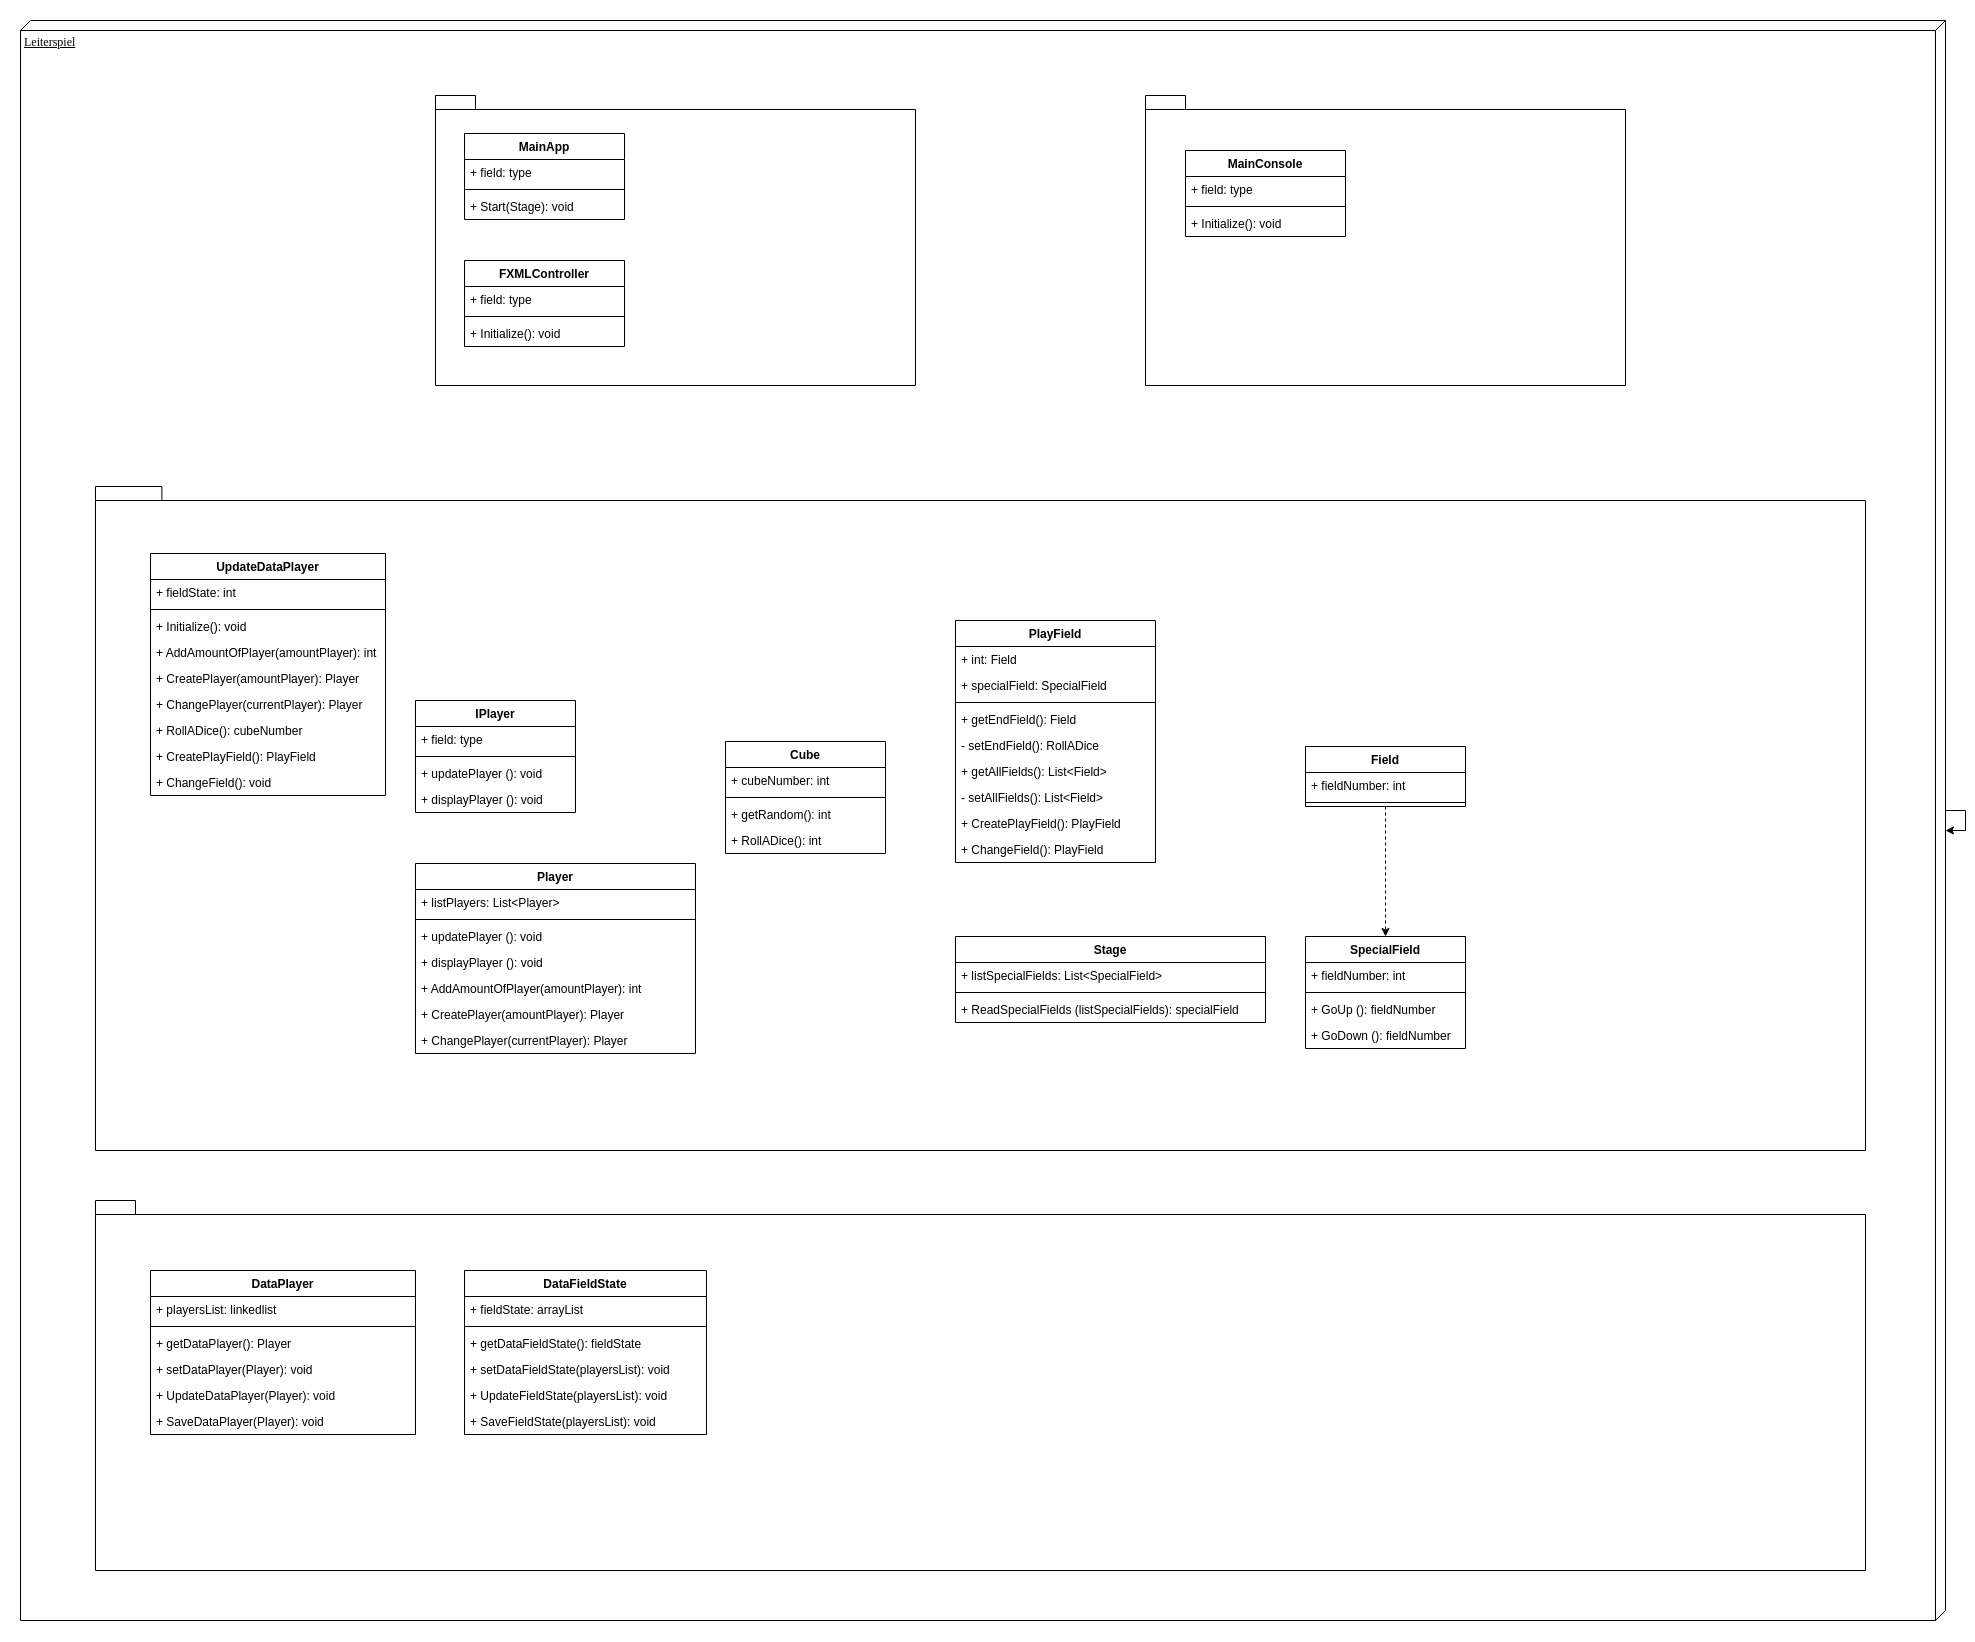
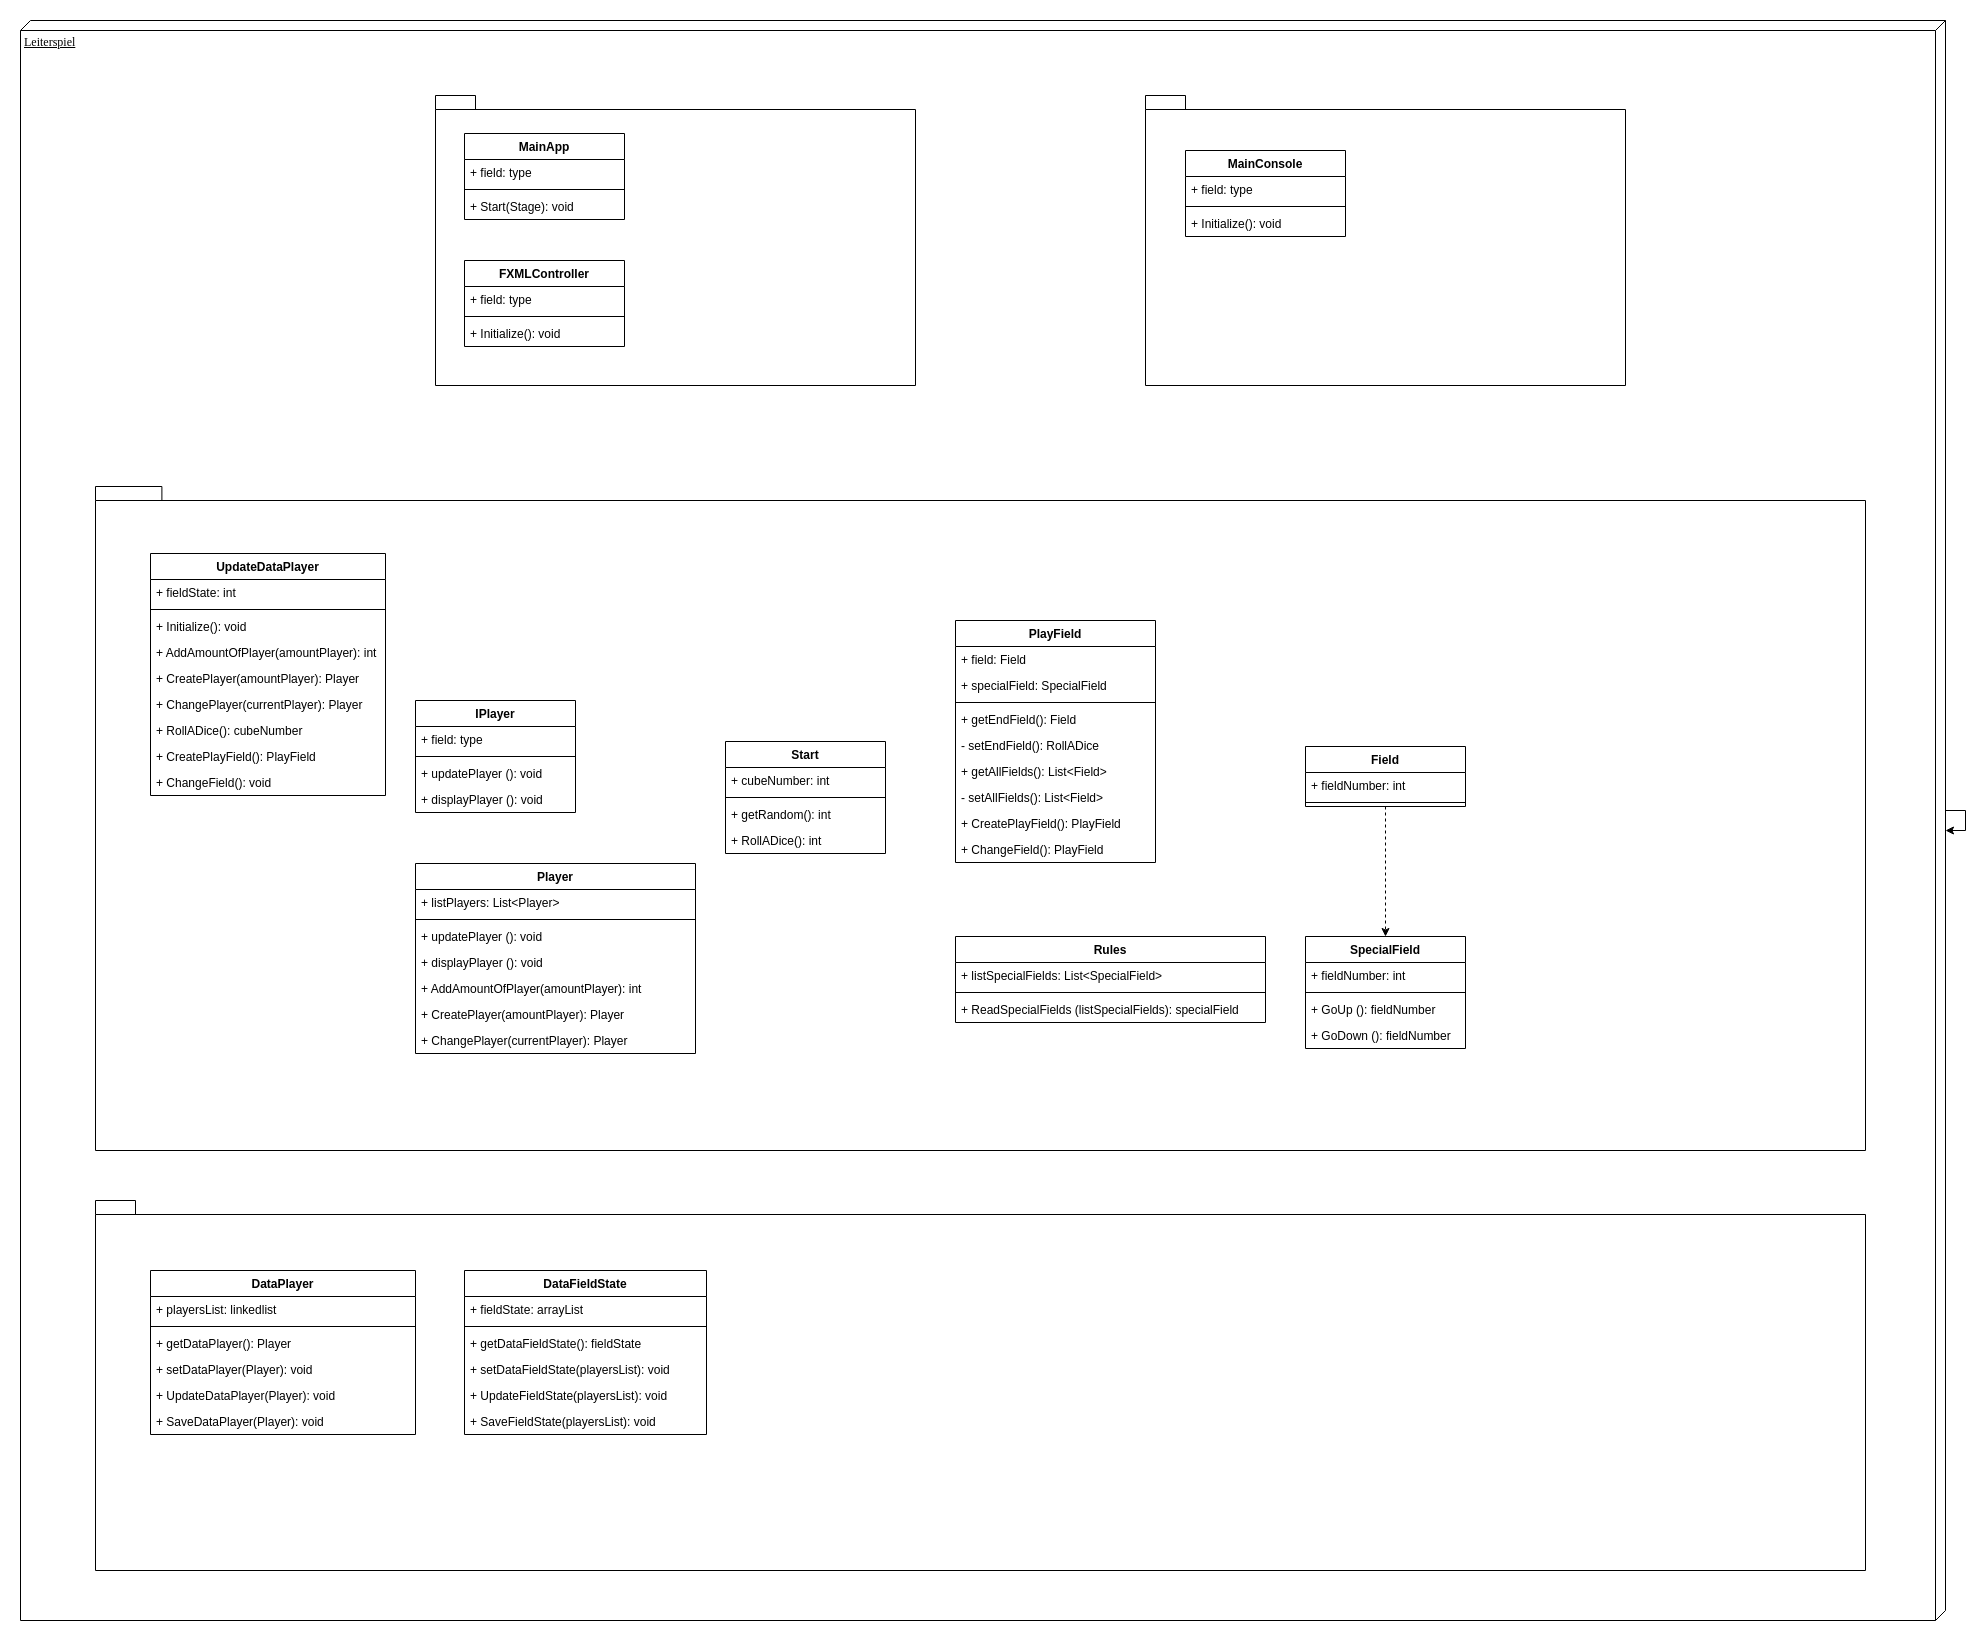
(992, 660) -> (997, 660)
(805, 755) -> (805, 755)
(1110, 950) -> (1110, 950)
